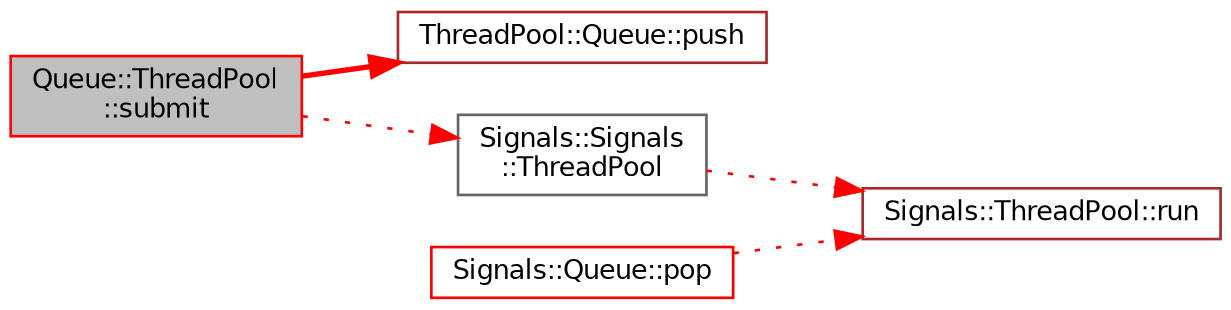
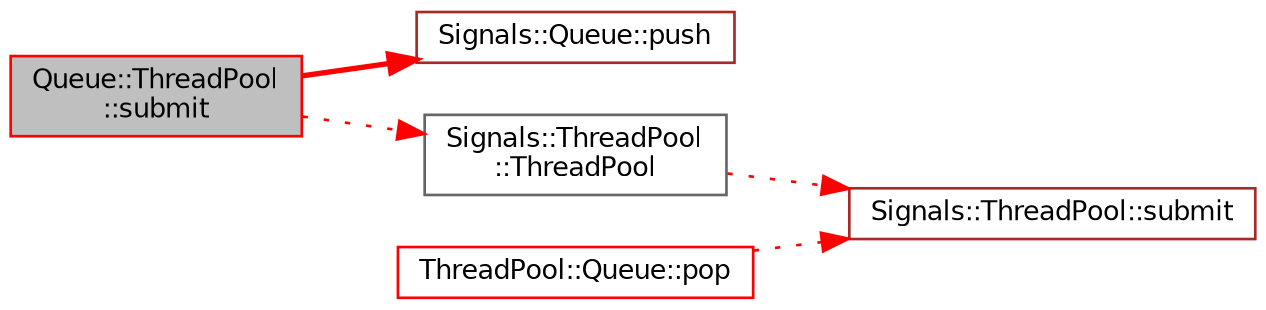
(582, 37) -> (576, 37)
(582, 155) -> (576, 155)
(1042, 214) -> (1052, 214)
(582, 272) -> (576, 272)
